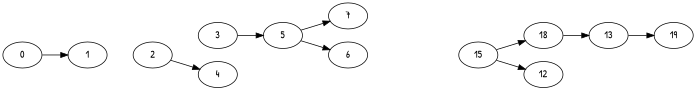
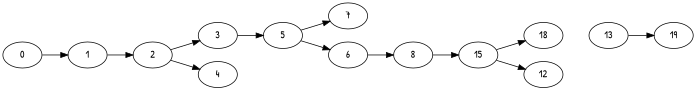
(572, 35) -> none
none -> (182, 46)
none -> (117, 55)
none -> (413, 55)
